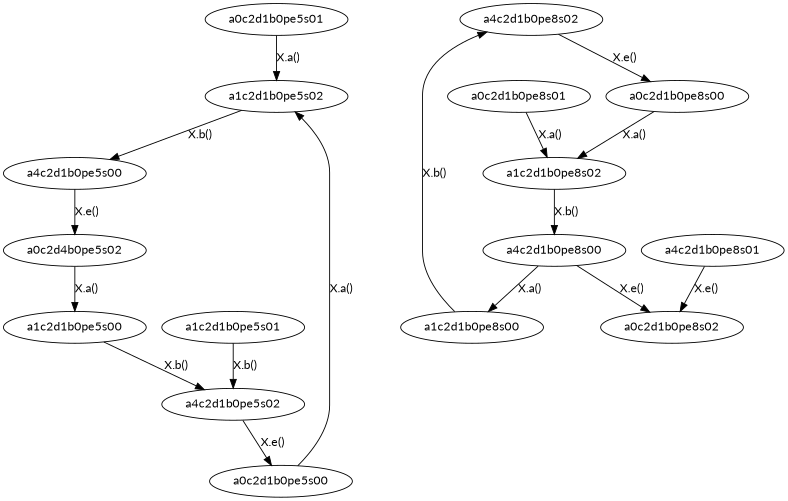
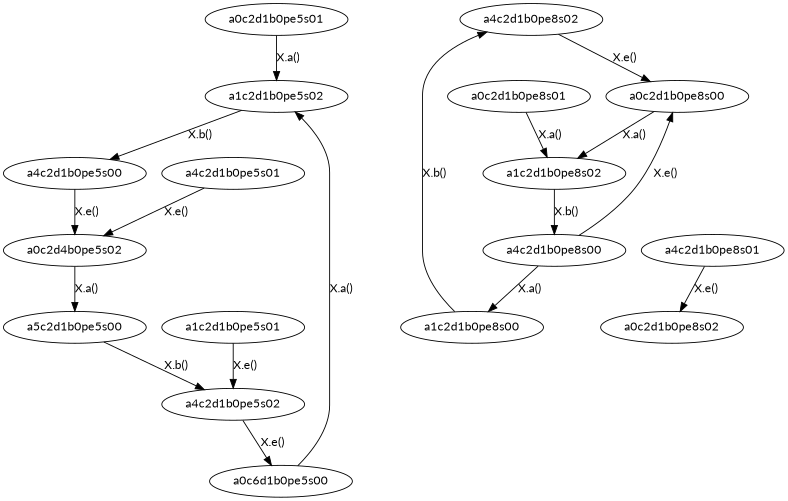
none -> (233, 173)
(610, 287) -> (636, 187)
(75, 327) -> (75, 327)
(246, 366) -> (246, 366)
(281, 481) -> (281, 481)
